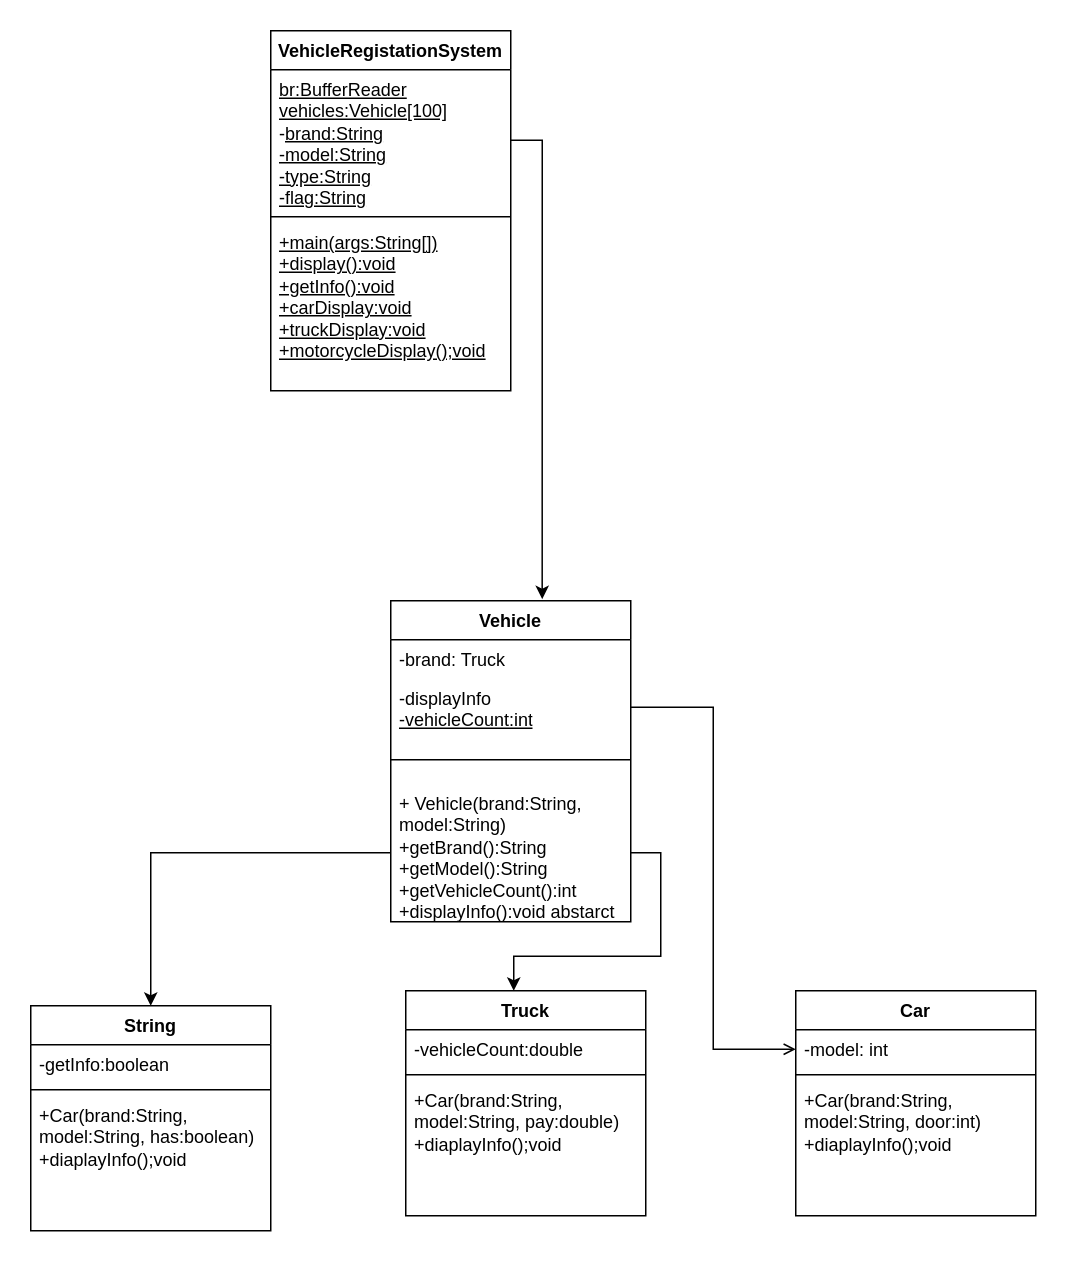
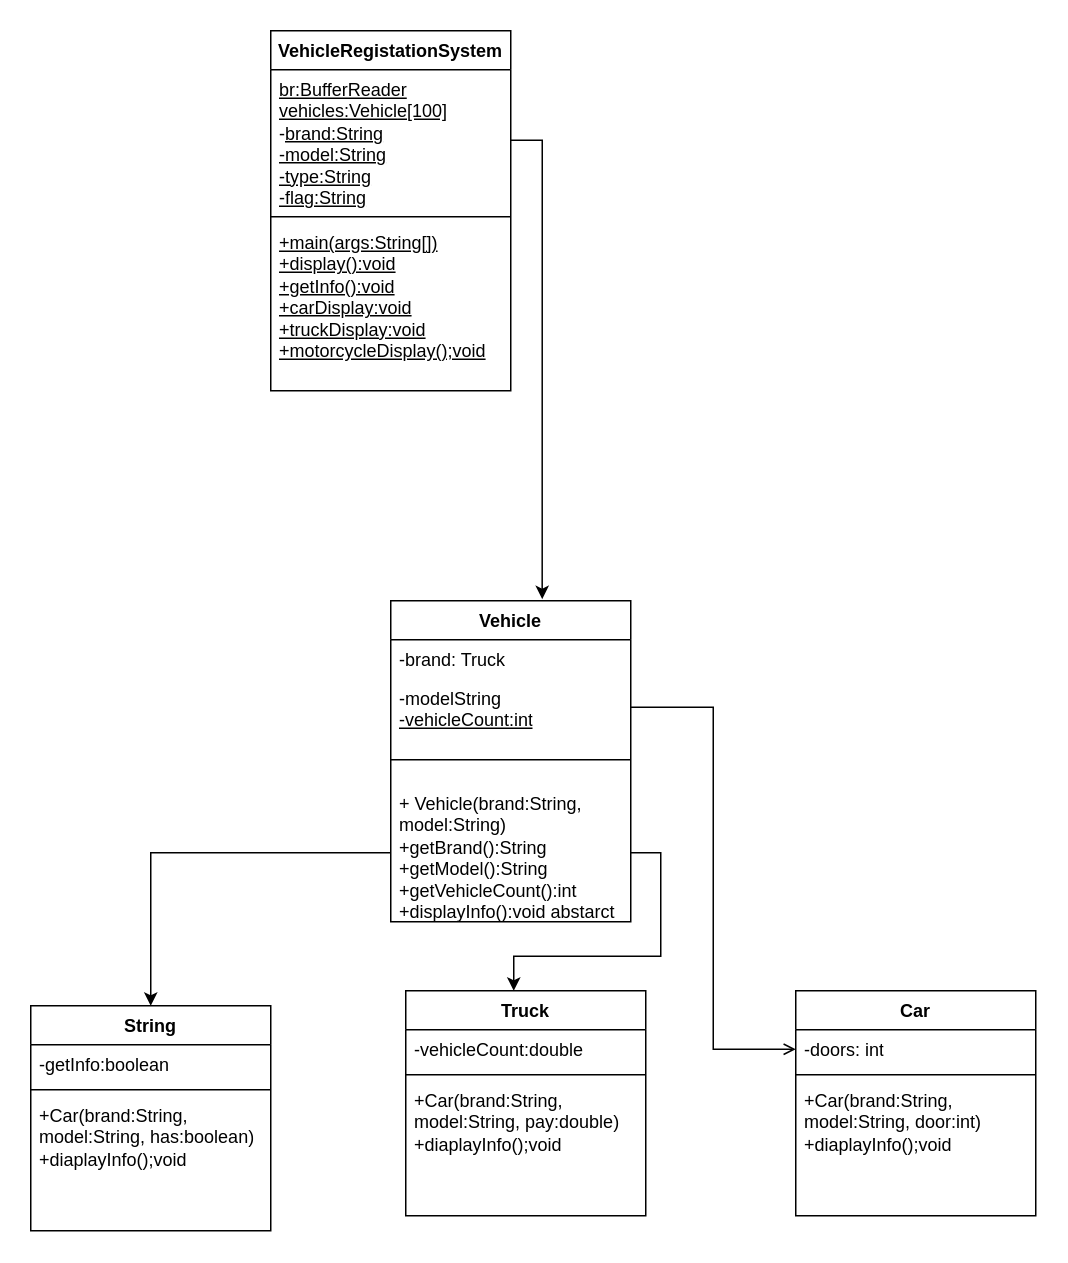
(476, 711) -> (476, 711)
(851, 1051) -> (853, 1051)
